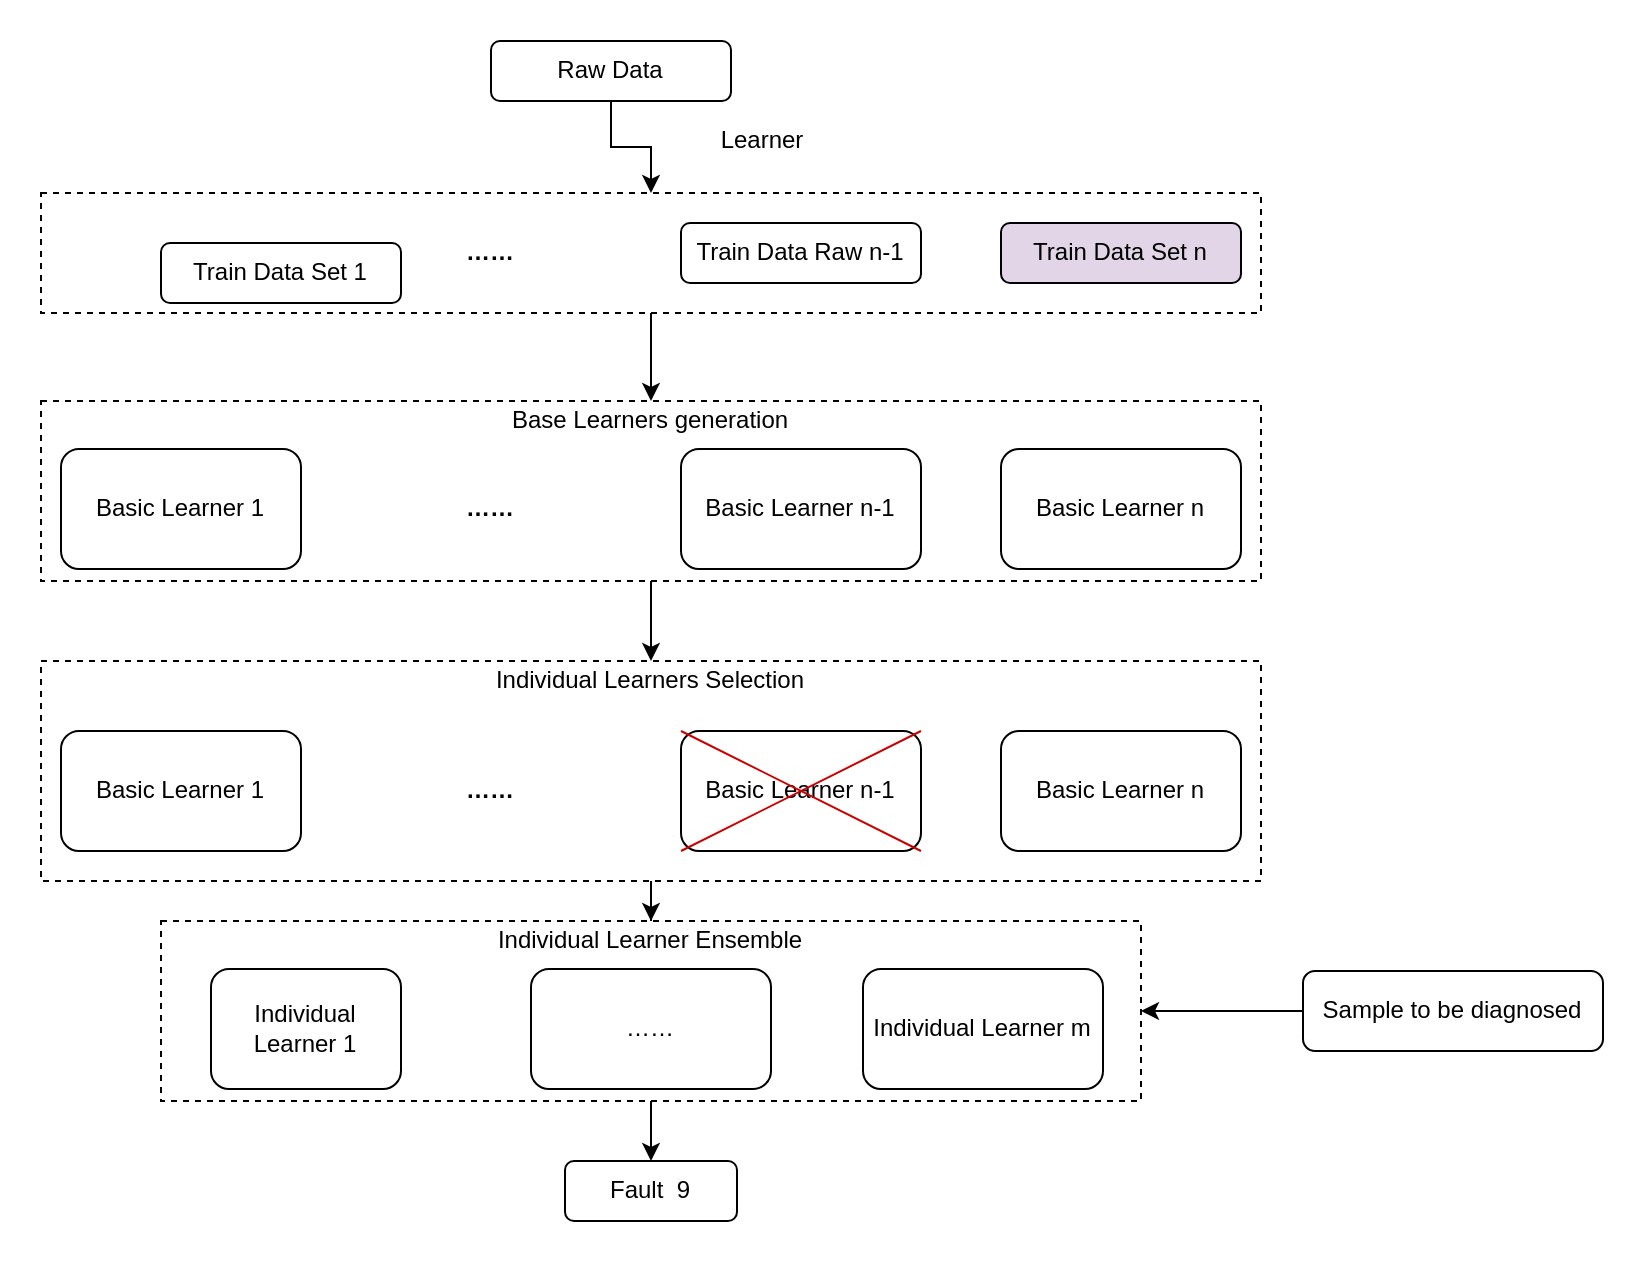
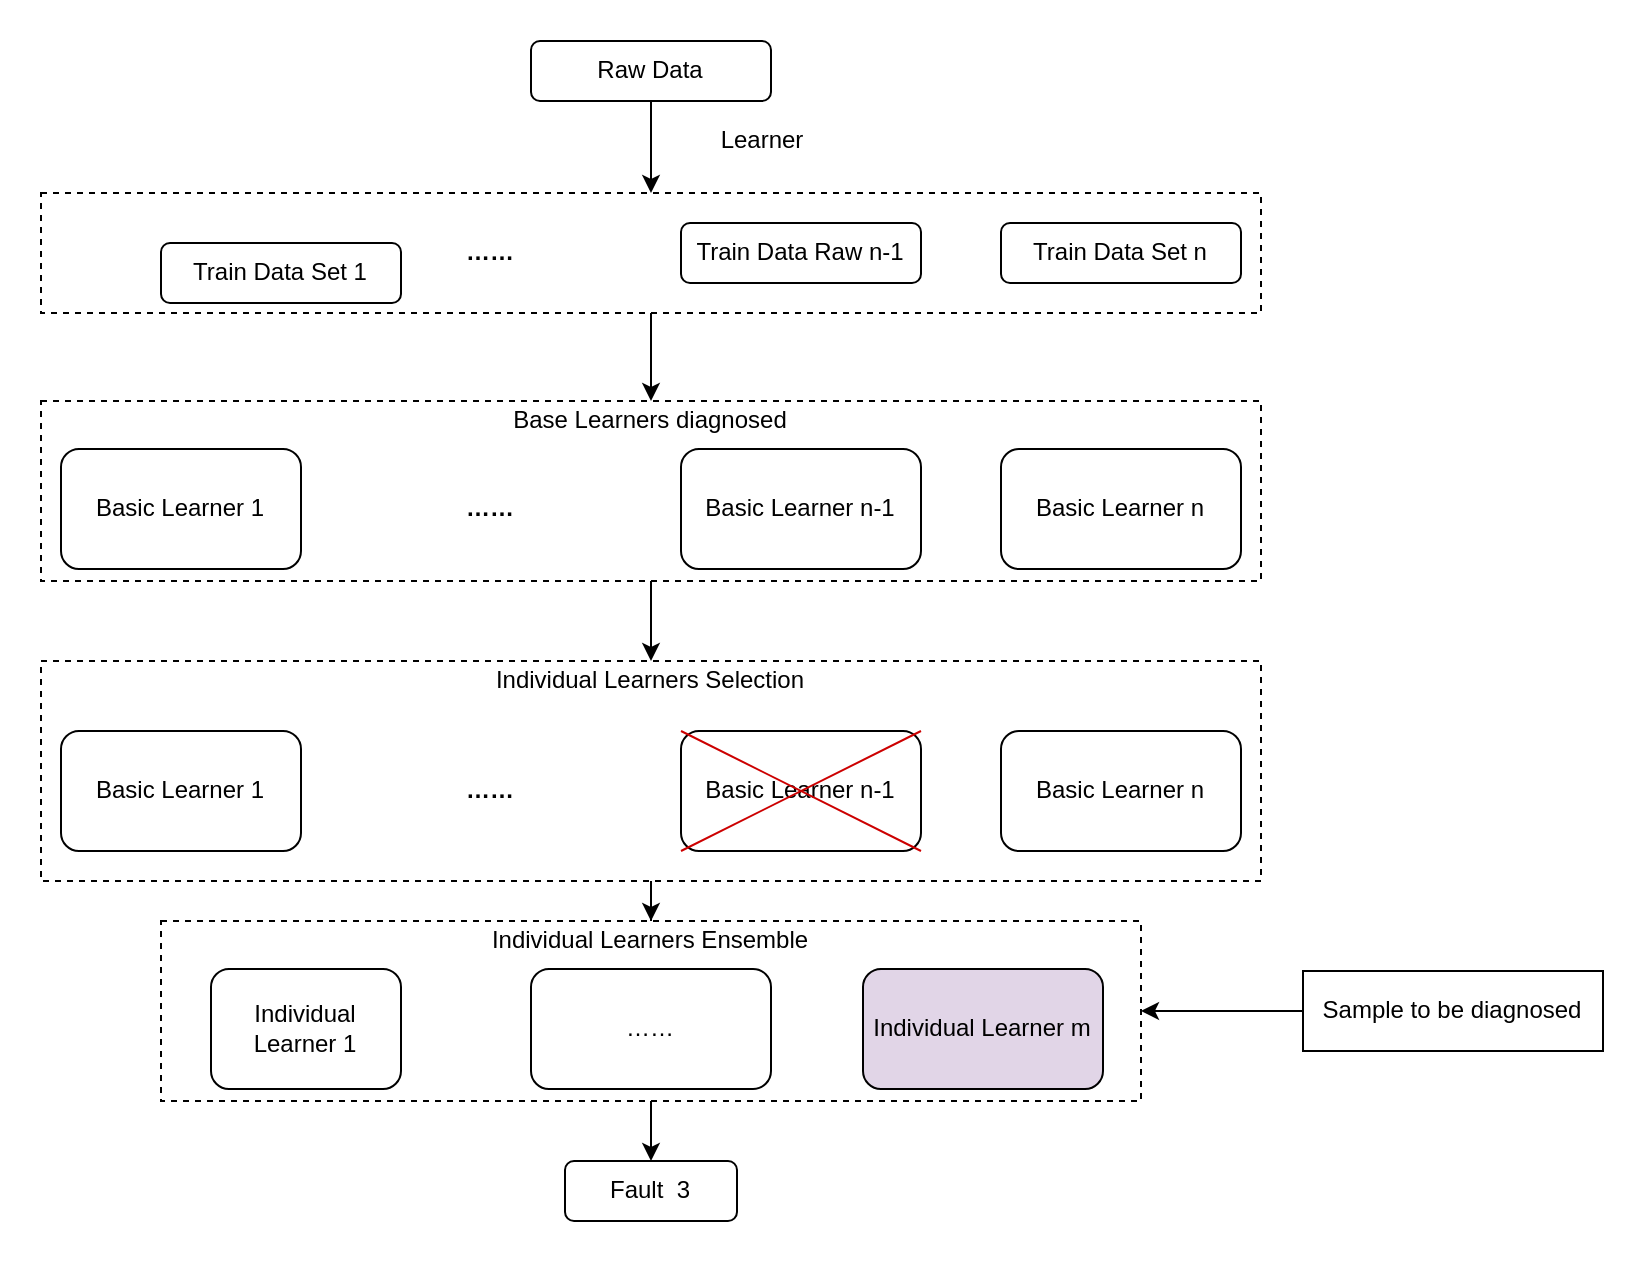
(611, 71) -> (651, 71)
(1121, 253) -> (1121, 253)
(651, 421) -> (651, 421)
(651, 941) -> (651, 941)
(1453, 1011) -> (1453, 1011)
(983, 1029) -> (983, 1029)
(651, 1191) -> (651, 1191)
